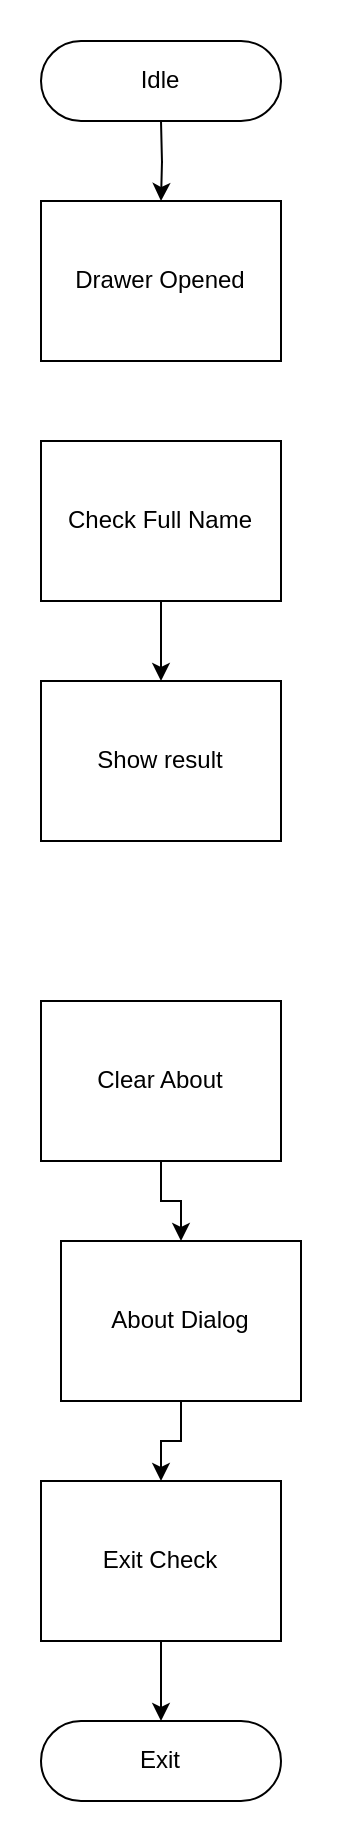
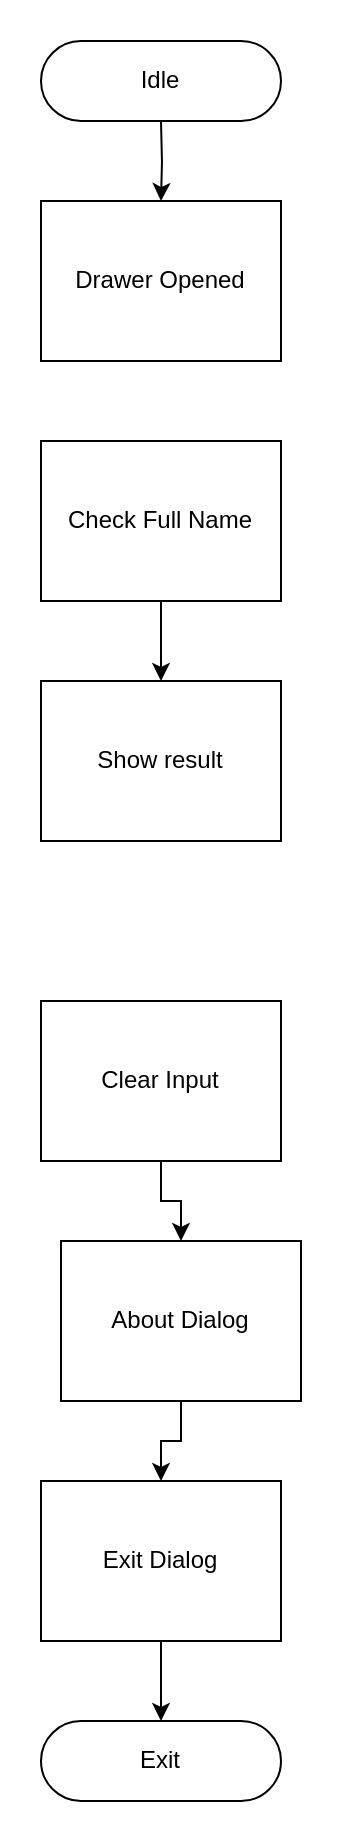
(161, 1081) -> (161, 1081)
(161, 1561) -> (161, 1561)
